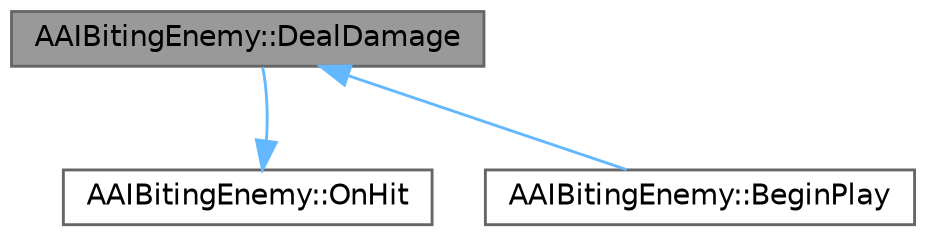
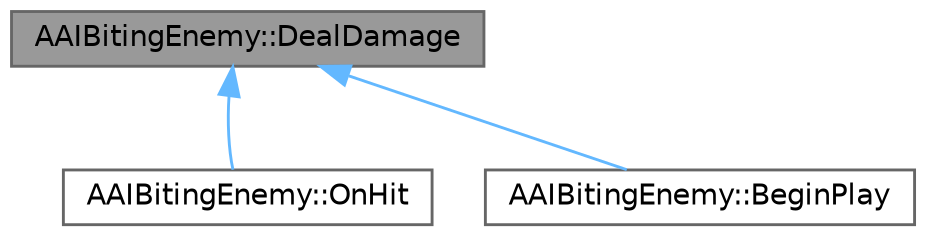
(267, 104) -> (229, 133)
